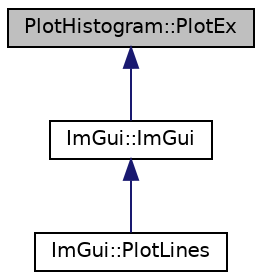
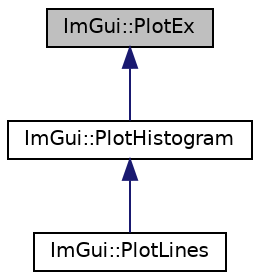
(131, 28) -> (130, 28)
(131, 140) -> (130, 140)
